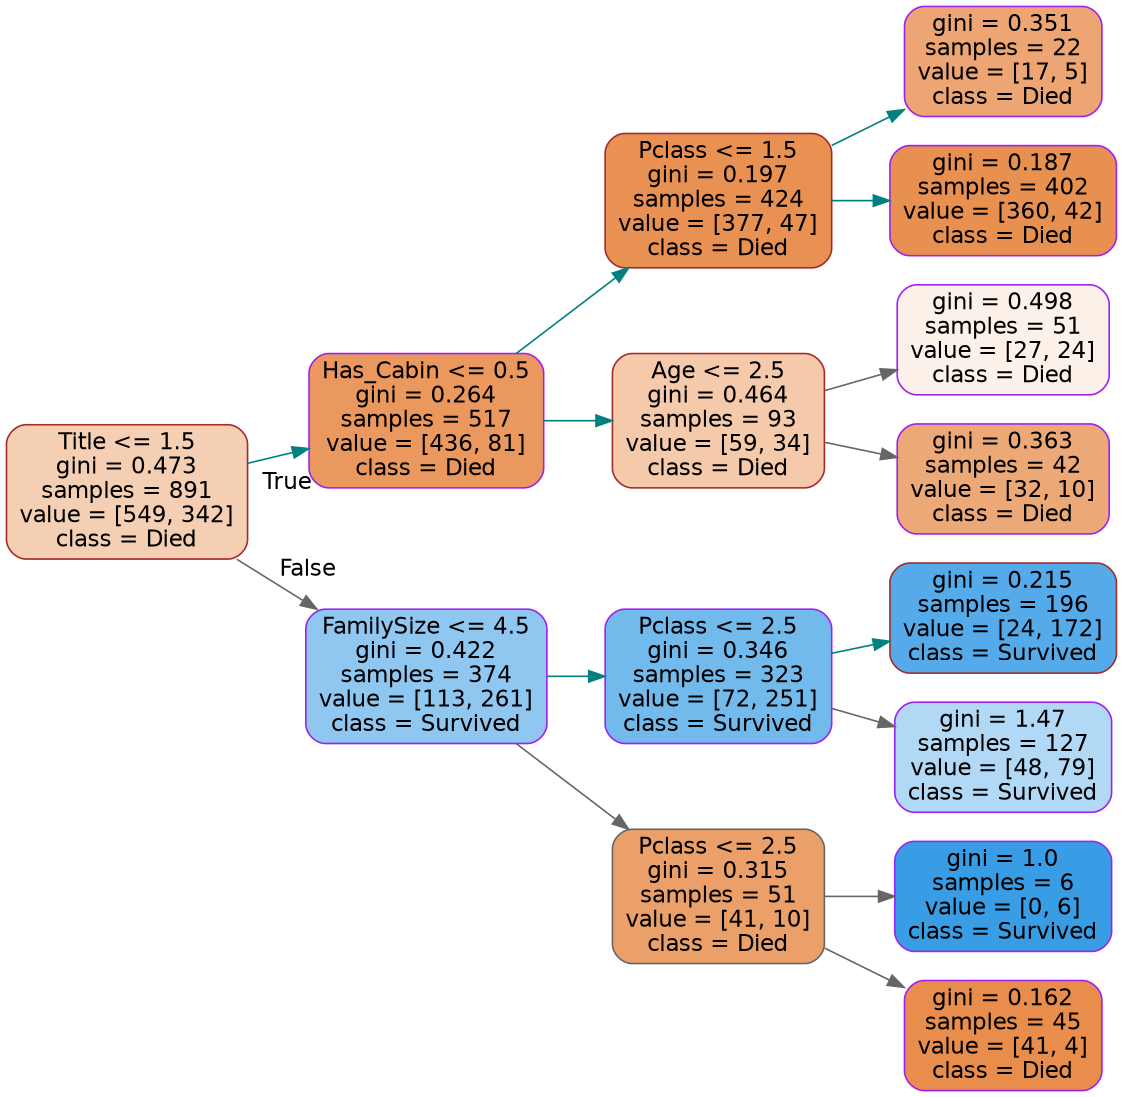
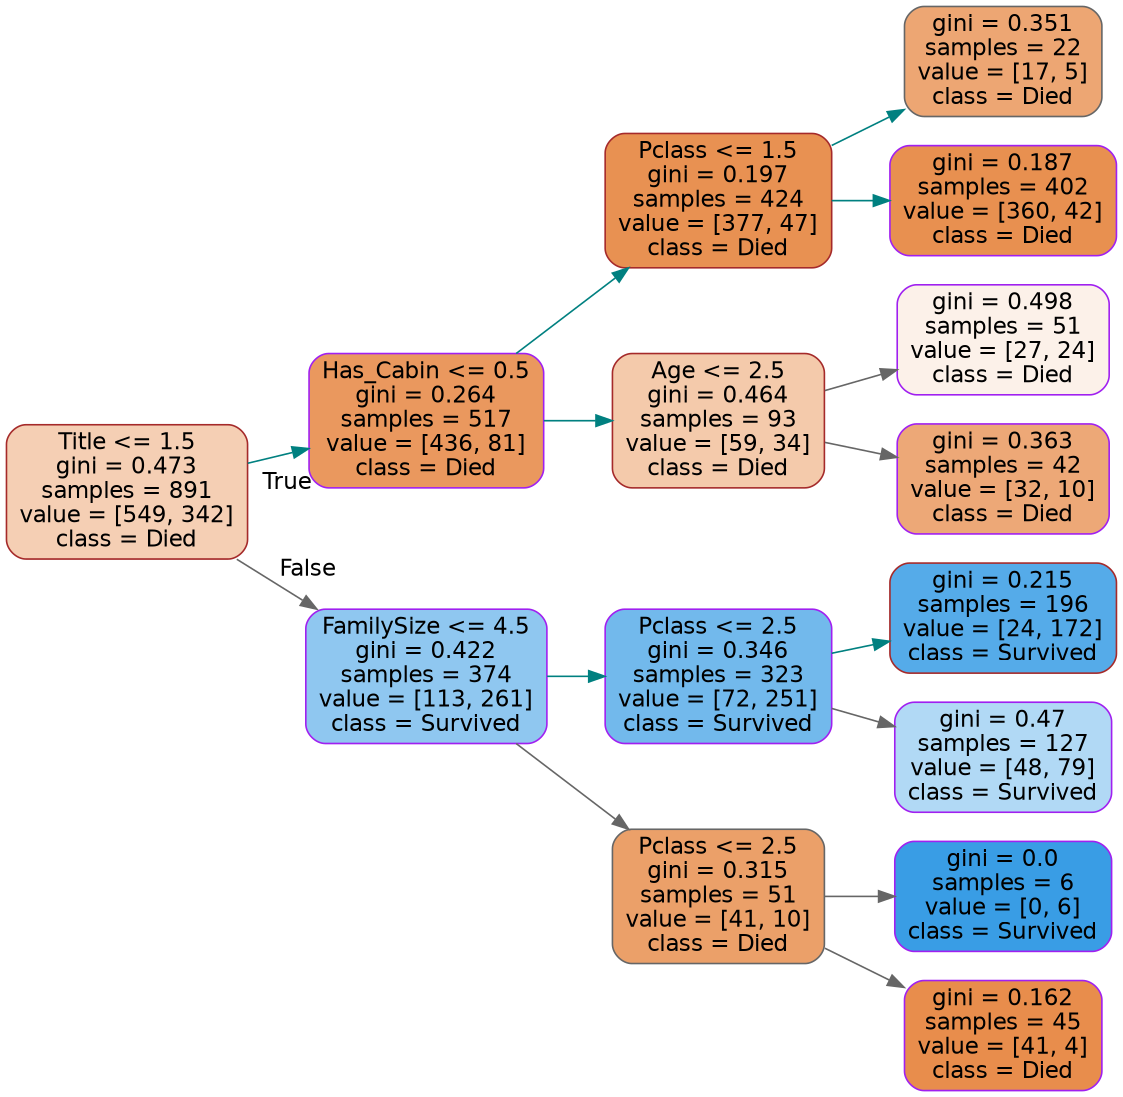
(1003, 61) -> (1003, 61)
(1003, 757) -> (1003, 757)
(1003, 896) -> (1003, 896)
